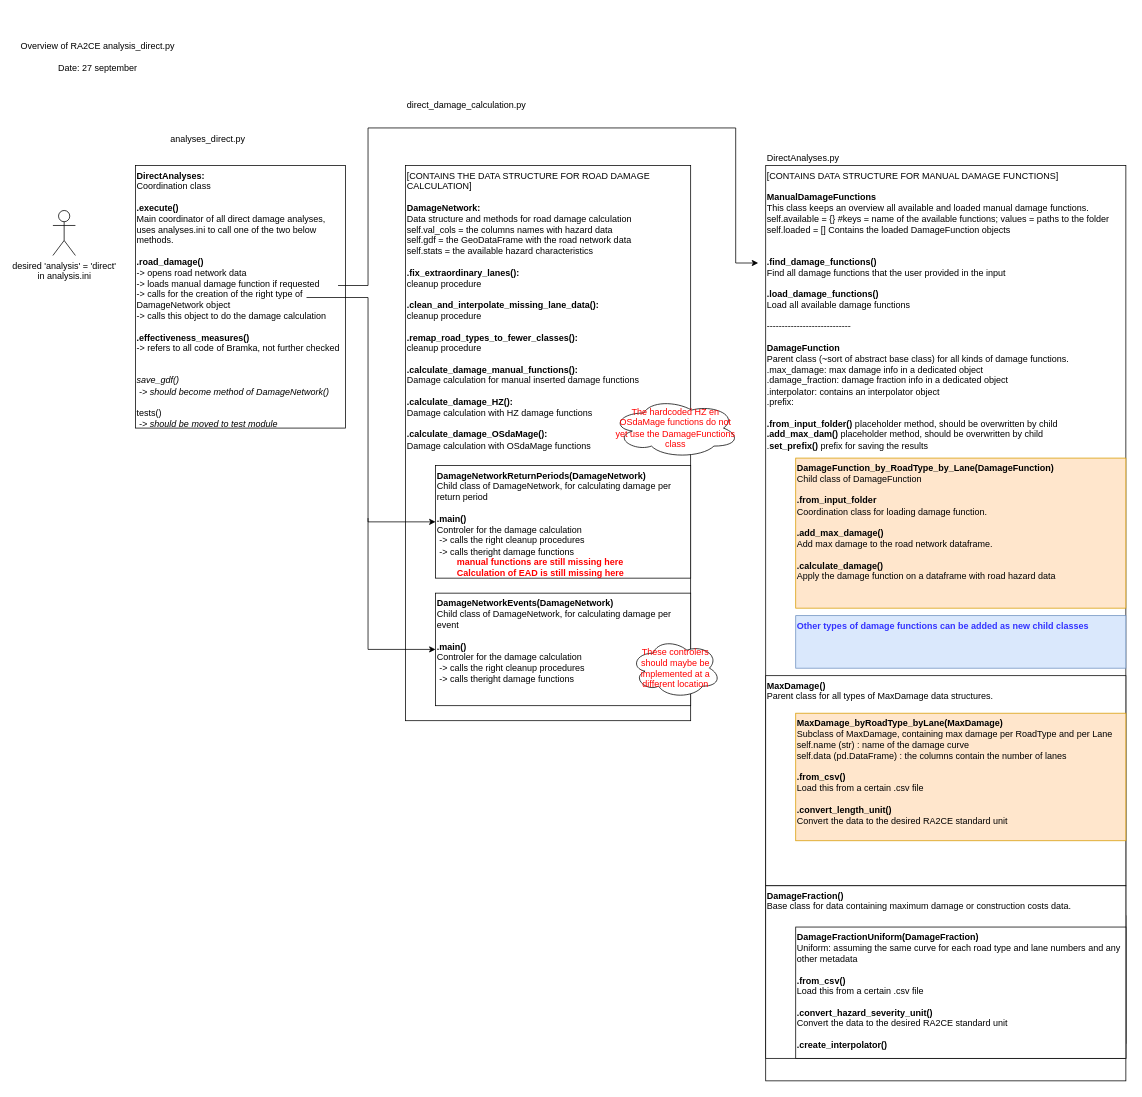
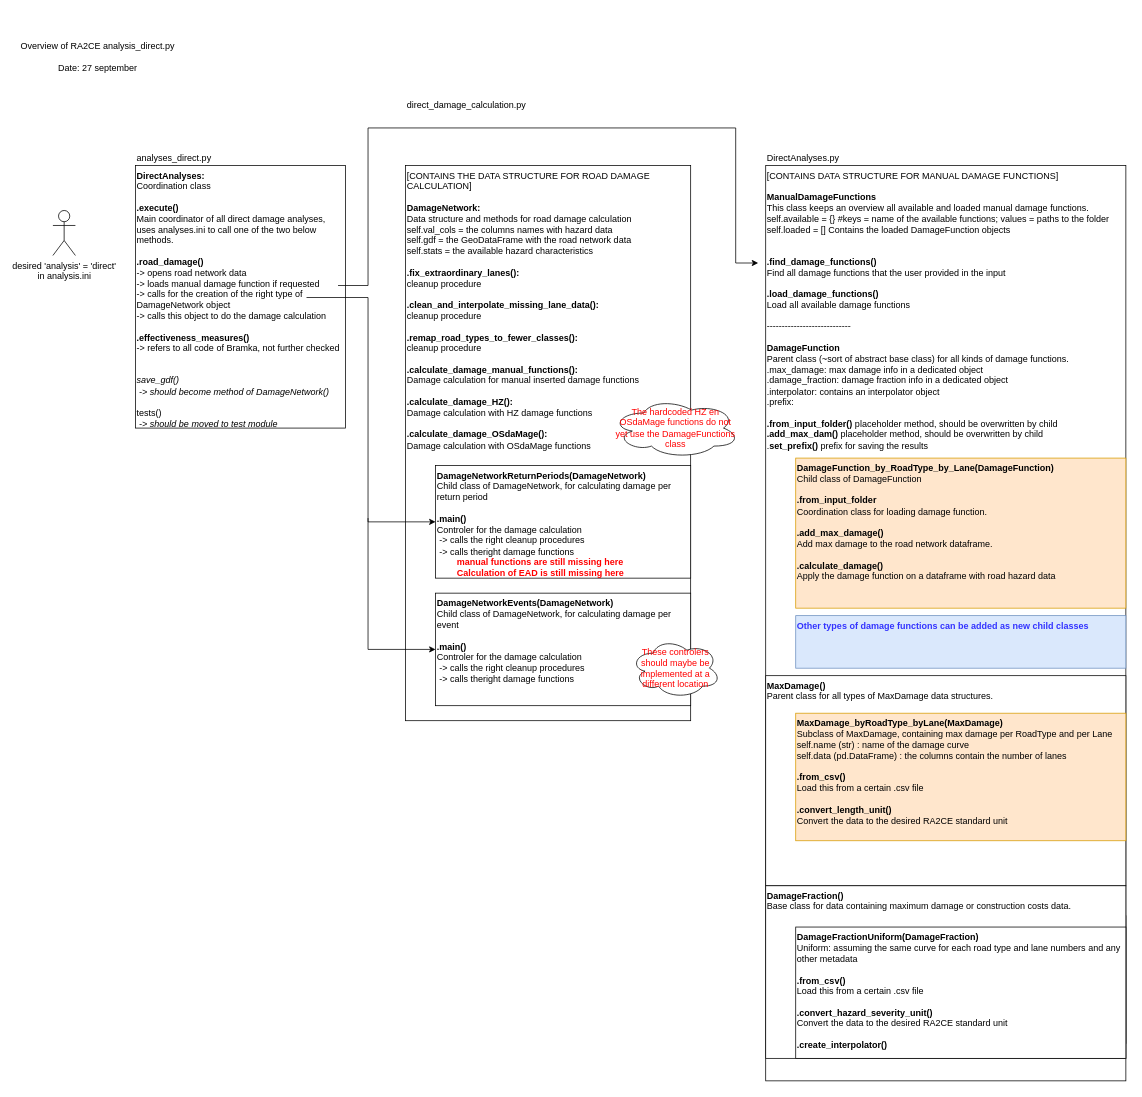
(229, 139) -> (195, 158)
